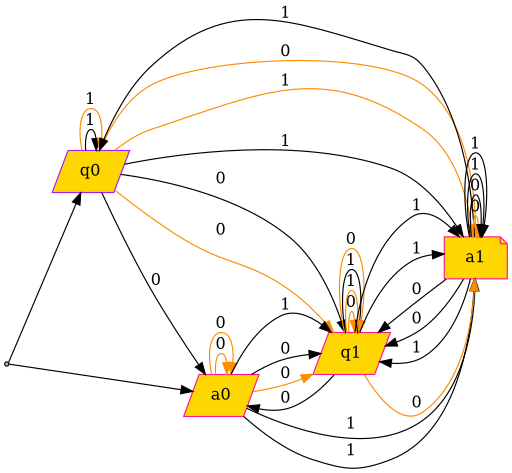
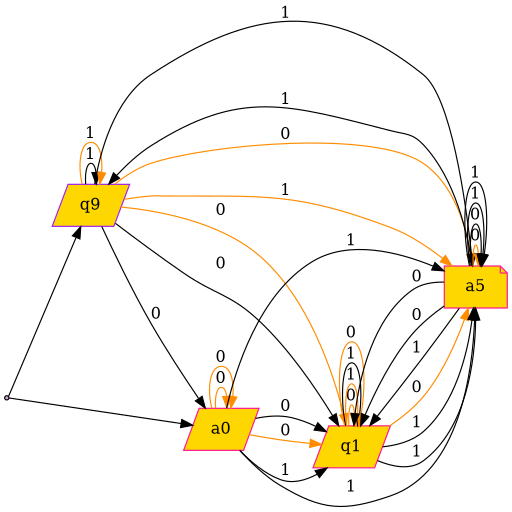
(91, 172) -> (91, 205)
(476, 258) -> (476, 287)
(301, 403) -> none
